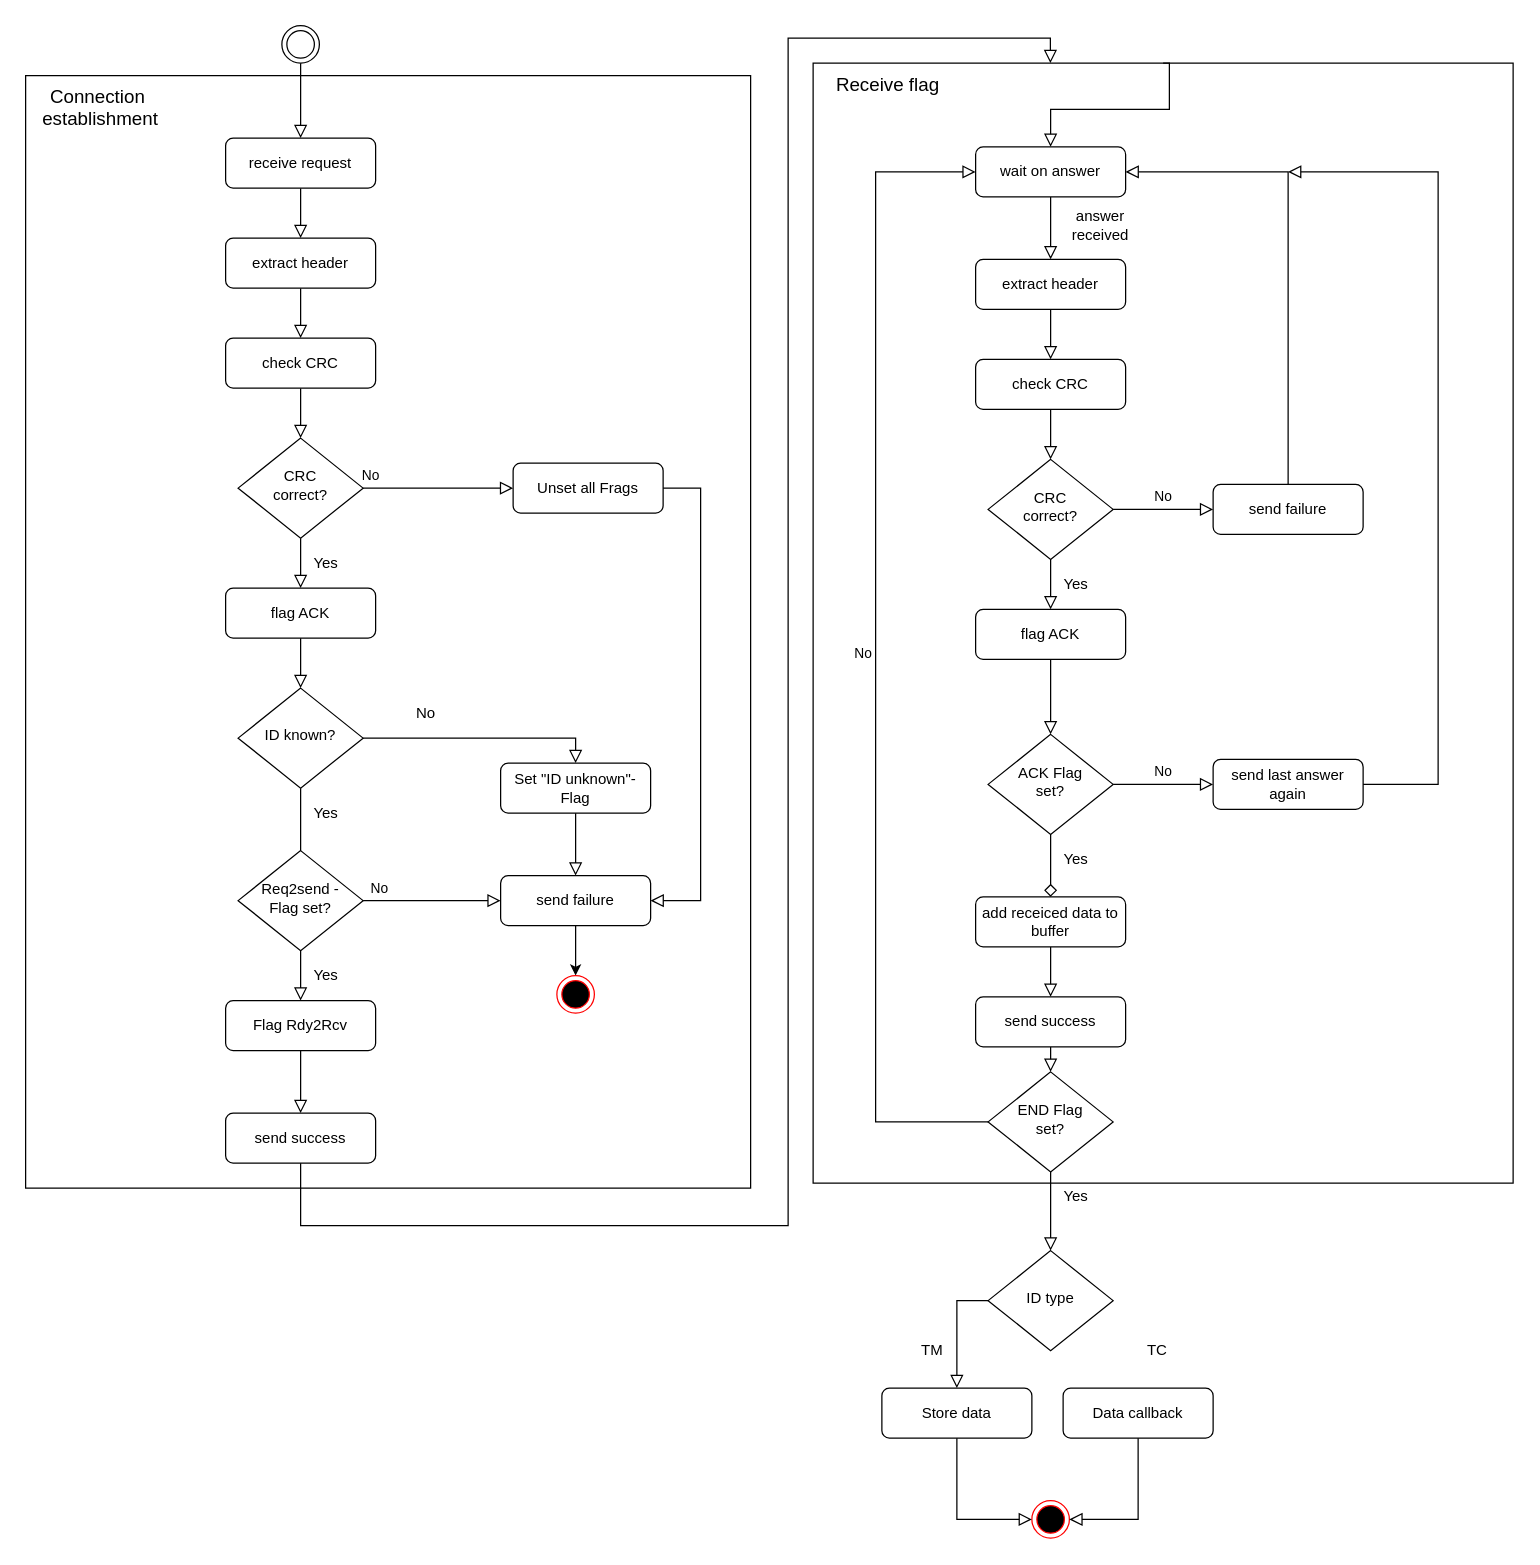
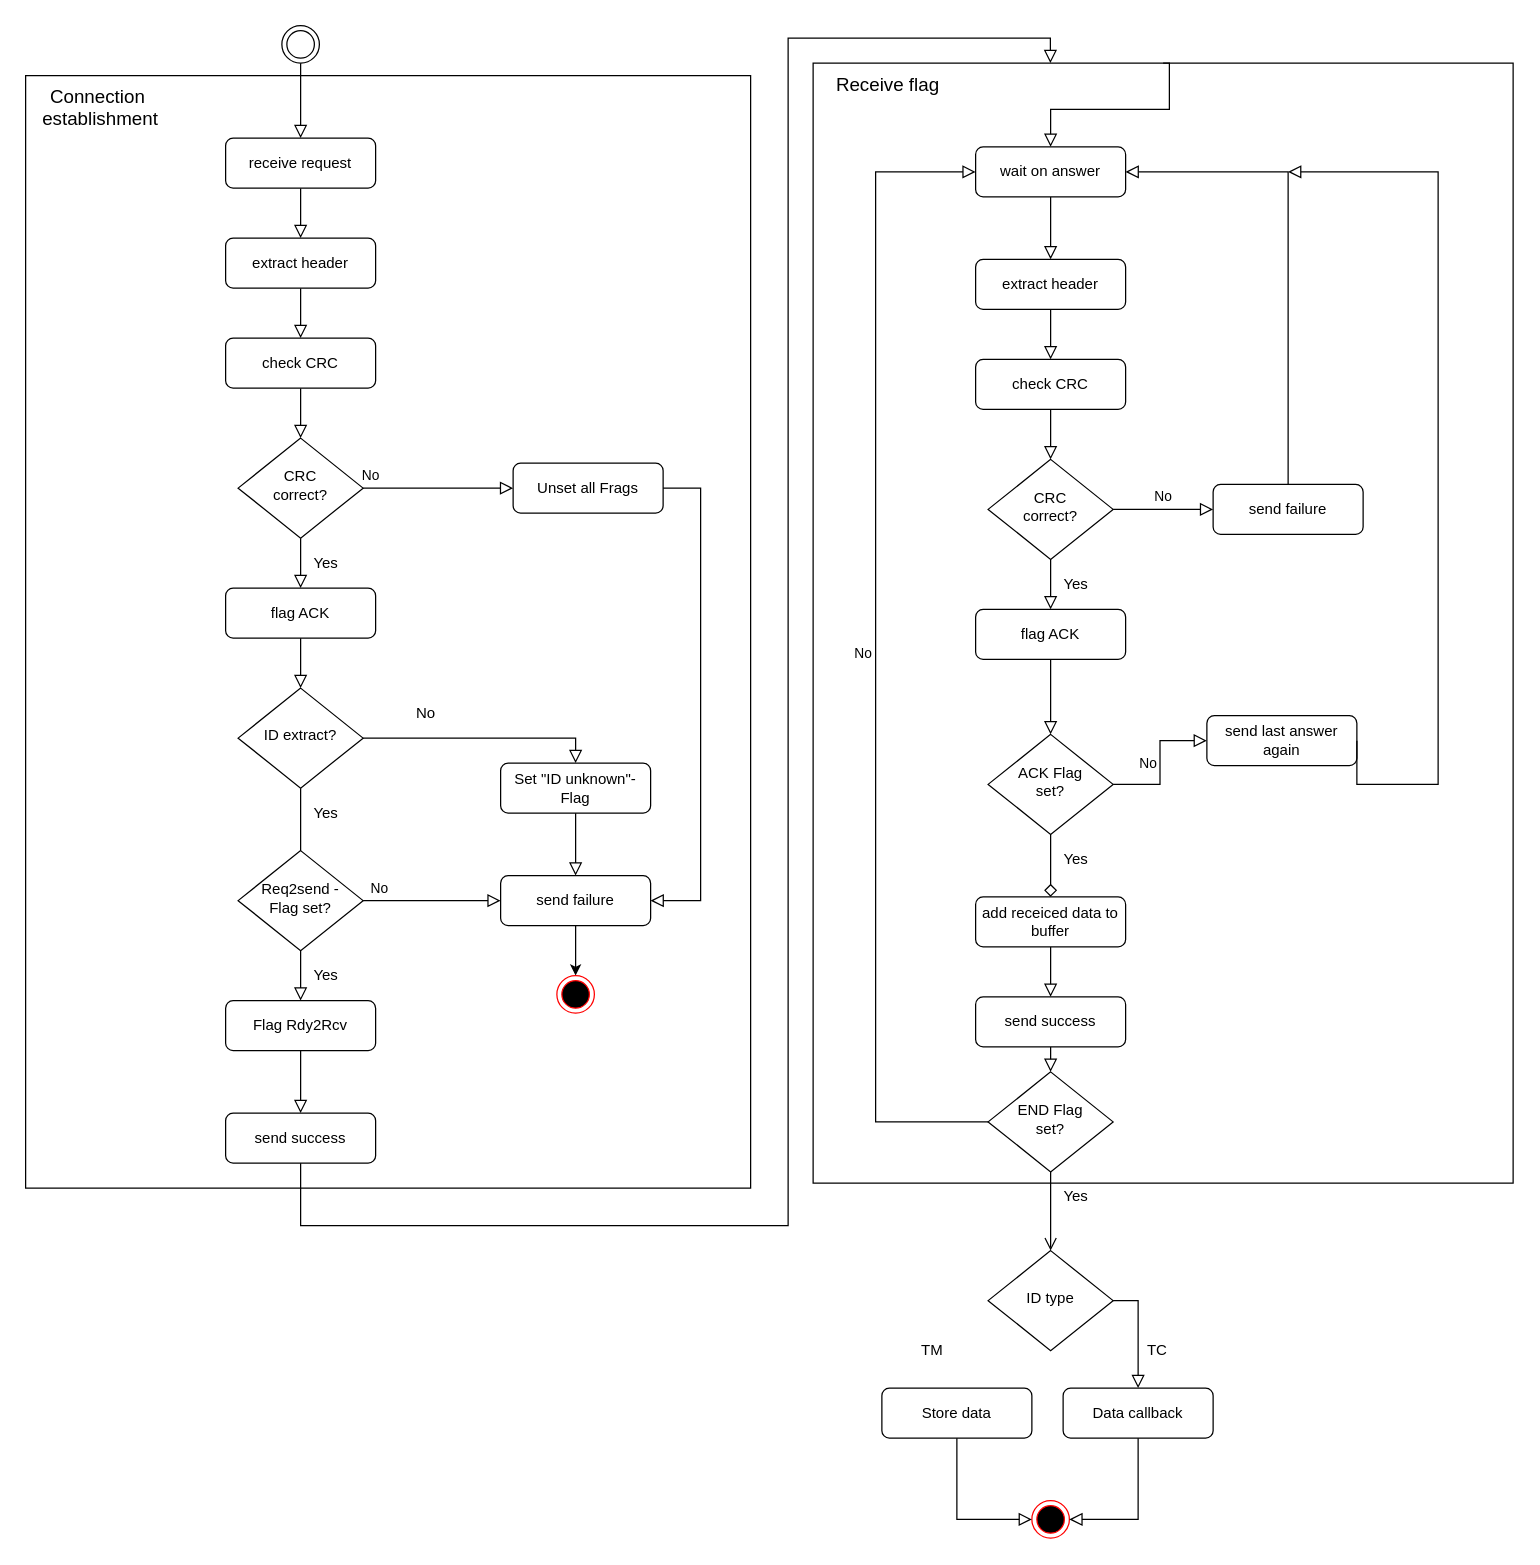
(1101, 226) -> none
(301, 736) -> (301, 736)
(1288, 784) -> (1282, 741)
(1051, 1236) -> (1051, 1241)
(957, 1322) -> none
none -> (1138, 1325)
